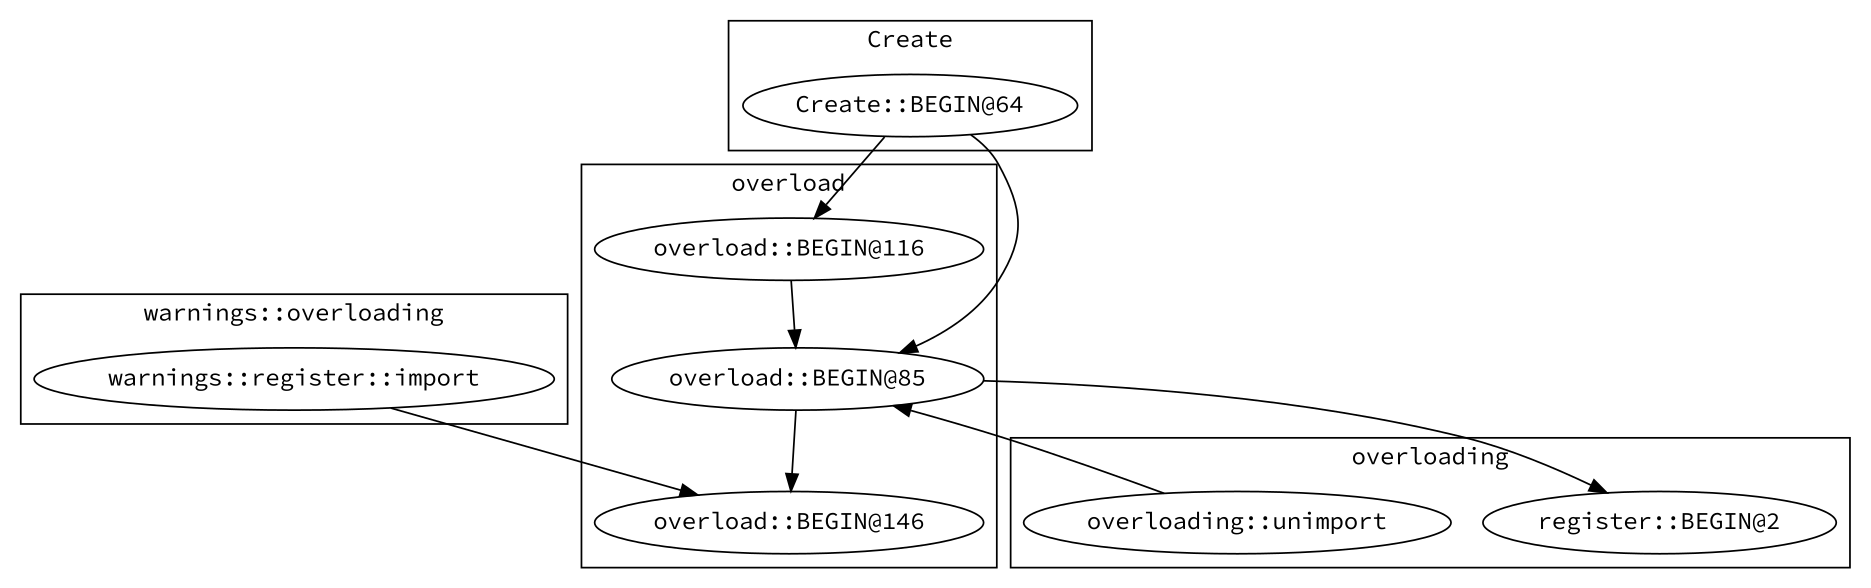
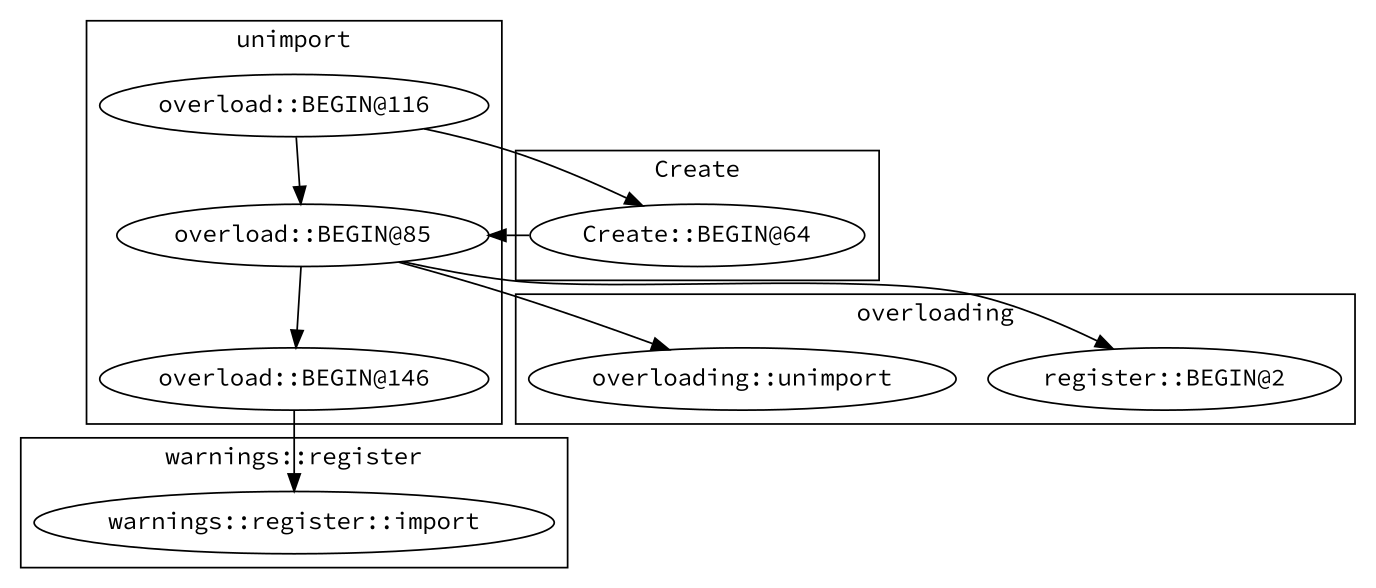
(851, 176) -> (543, 162)
(789, 184) -> (294, 41)
(294, 314) -> (294, 458)
(536, 449) -> (294, 448)
(1039, 449) -> (546, 306)
